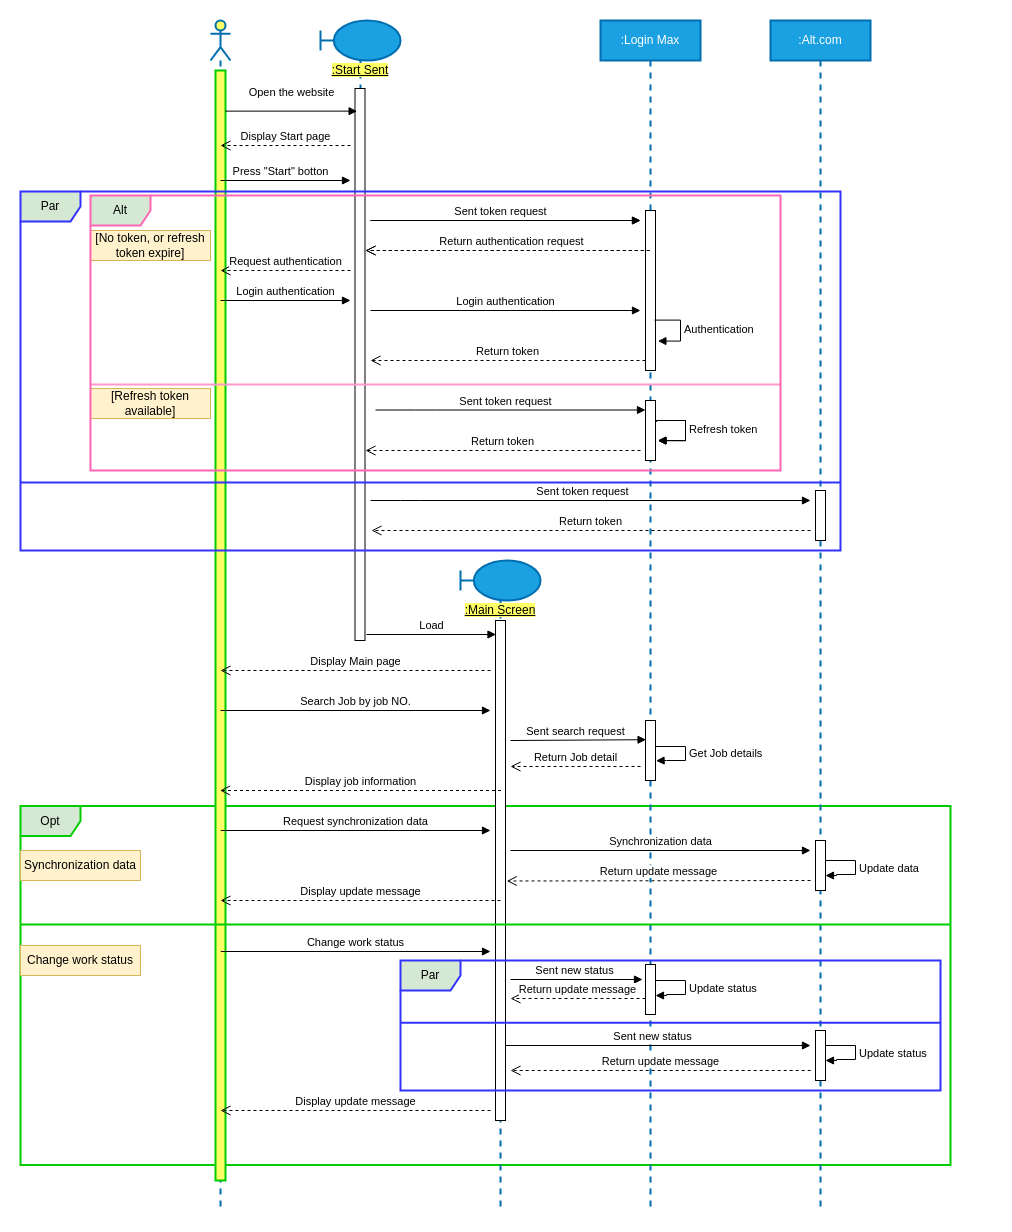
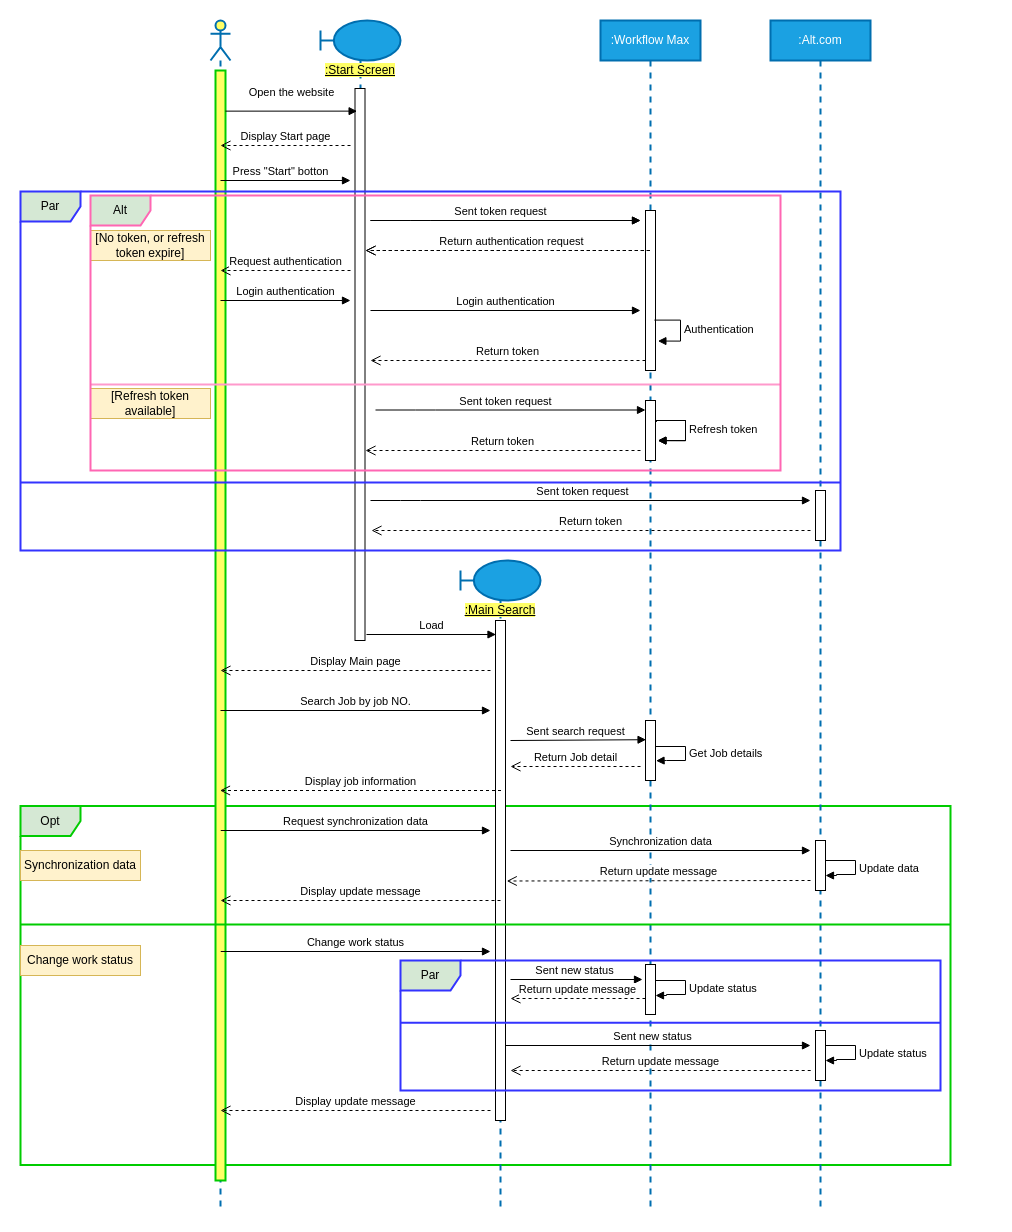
(651, 41) -> (651, 41)
(361, 71) -> (361, 78)
(501, 611) -> (501, 611)
